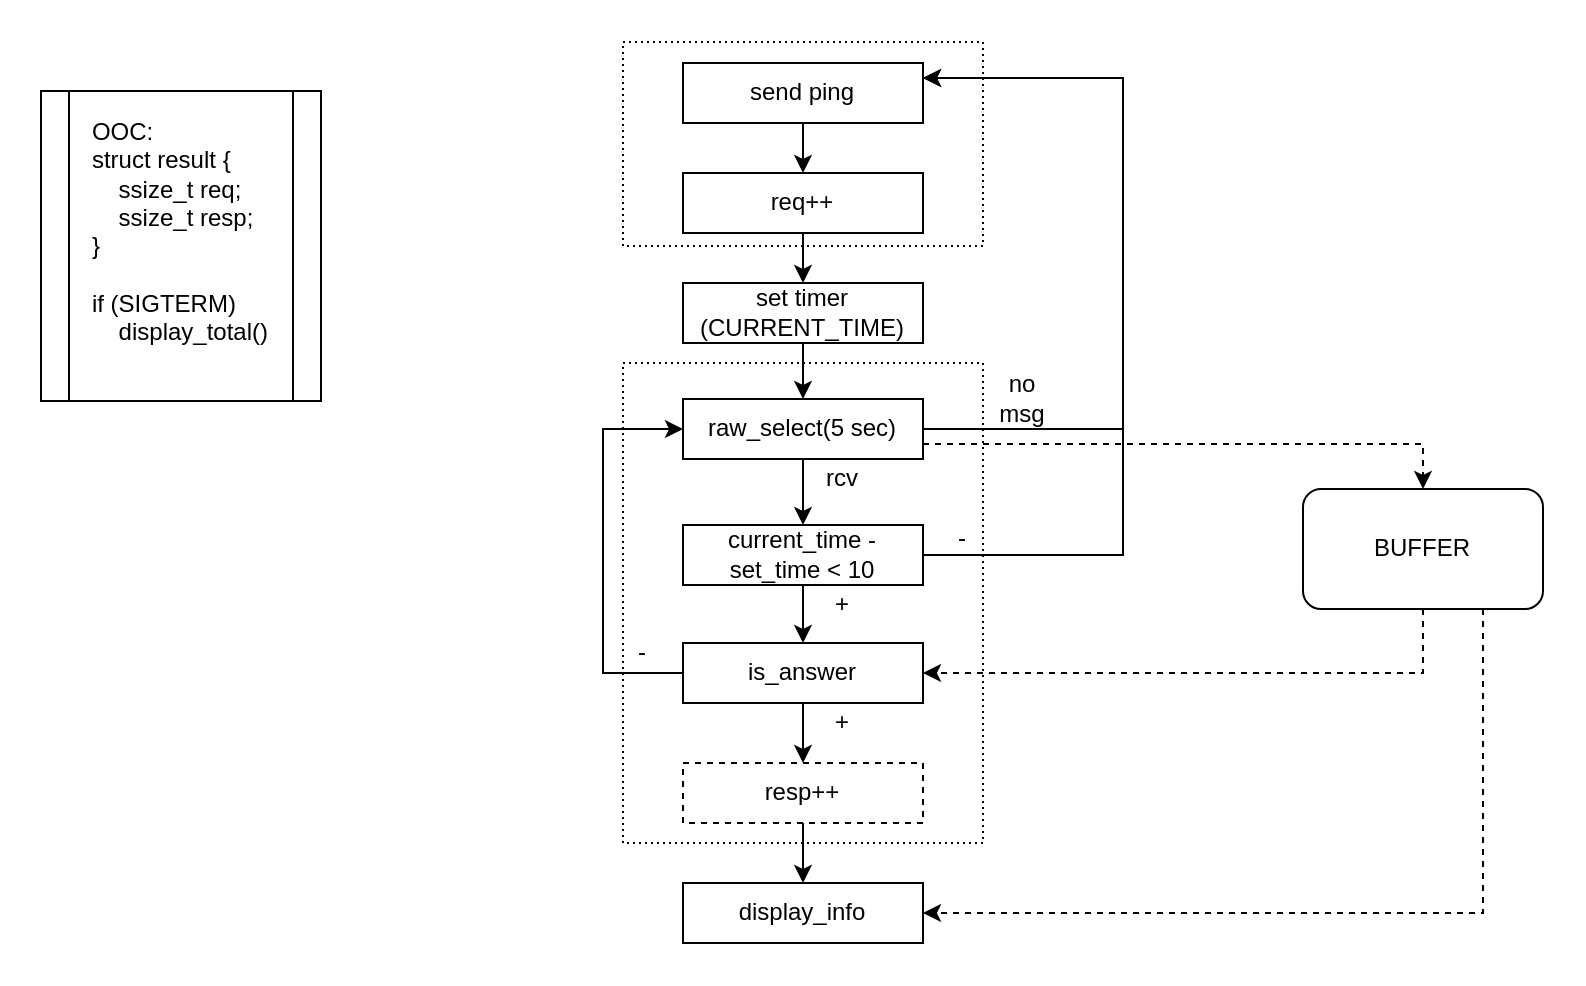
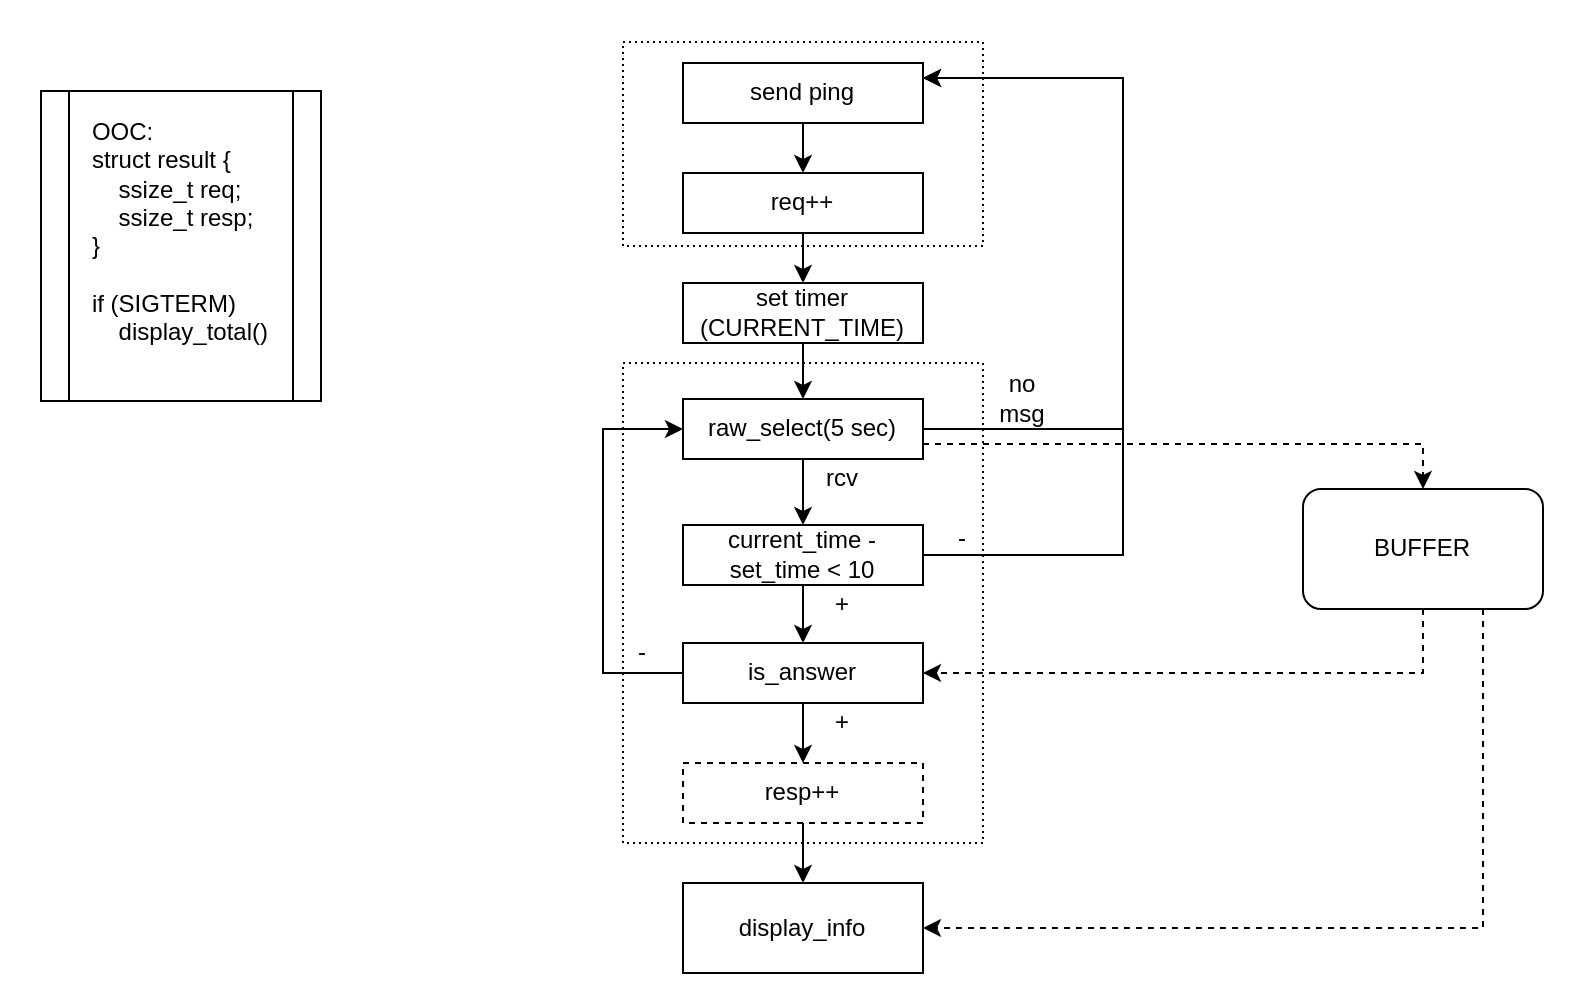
(803, 913) -> (803, 928)
